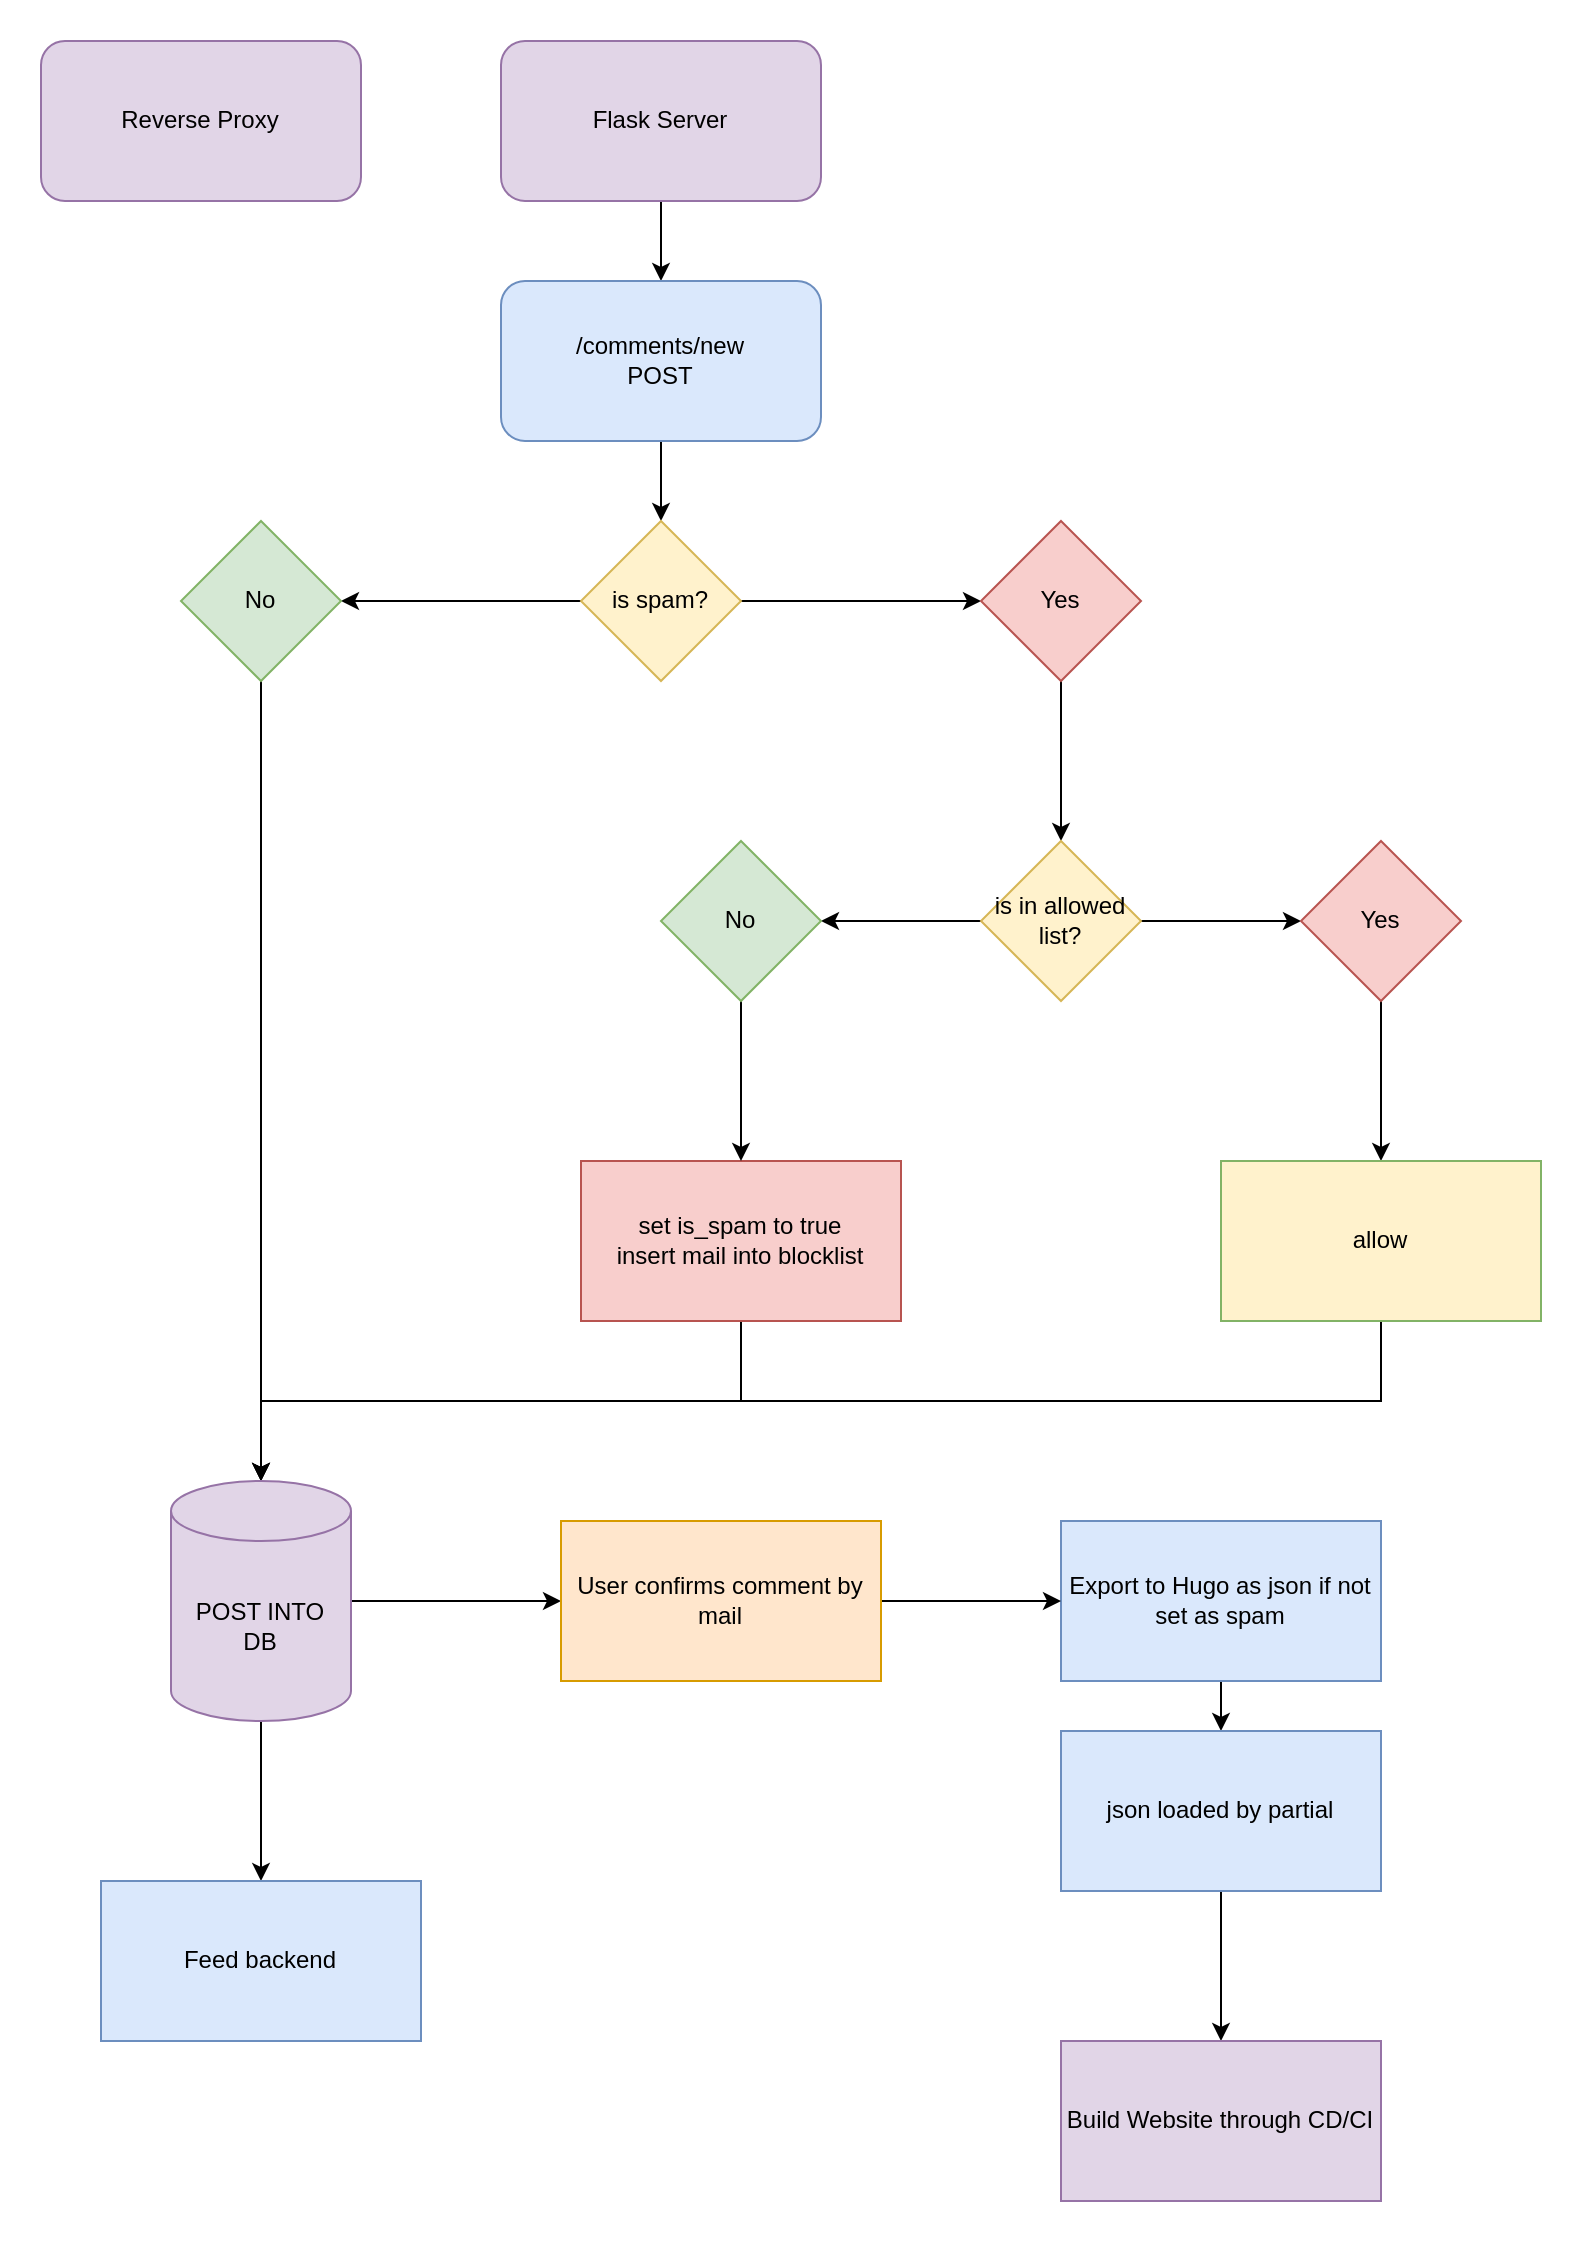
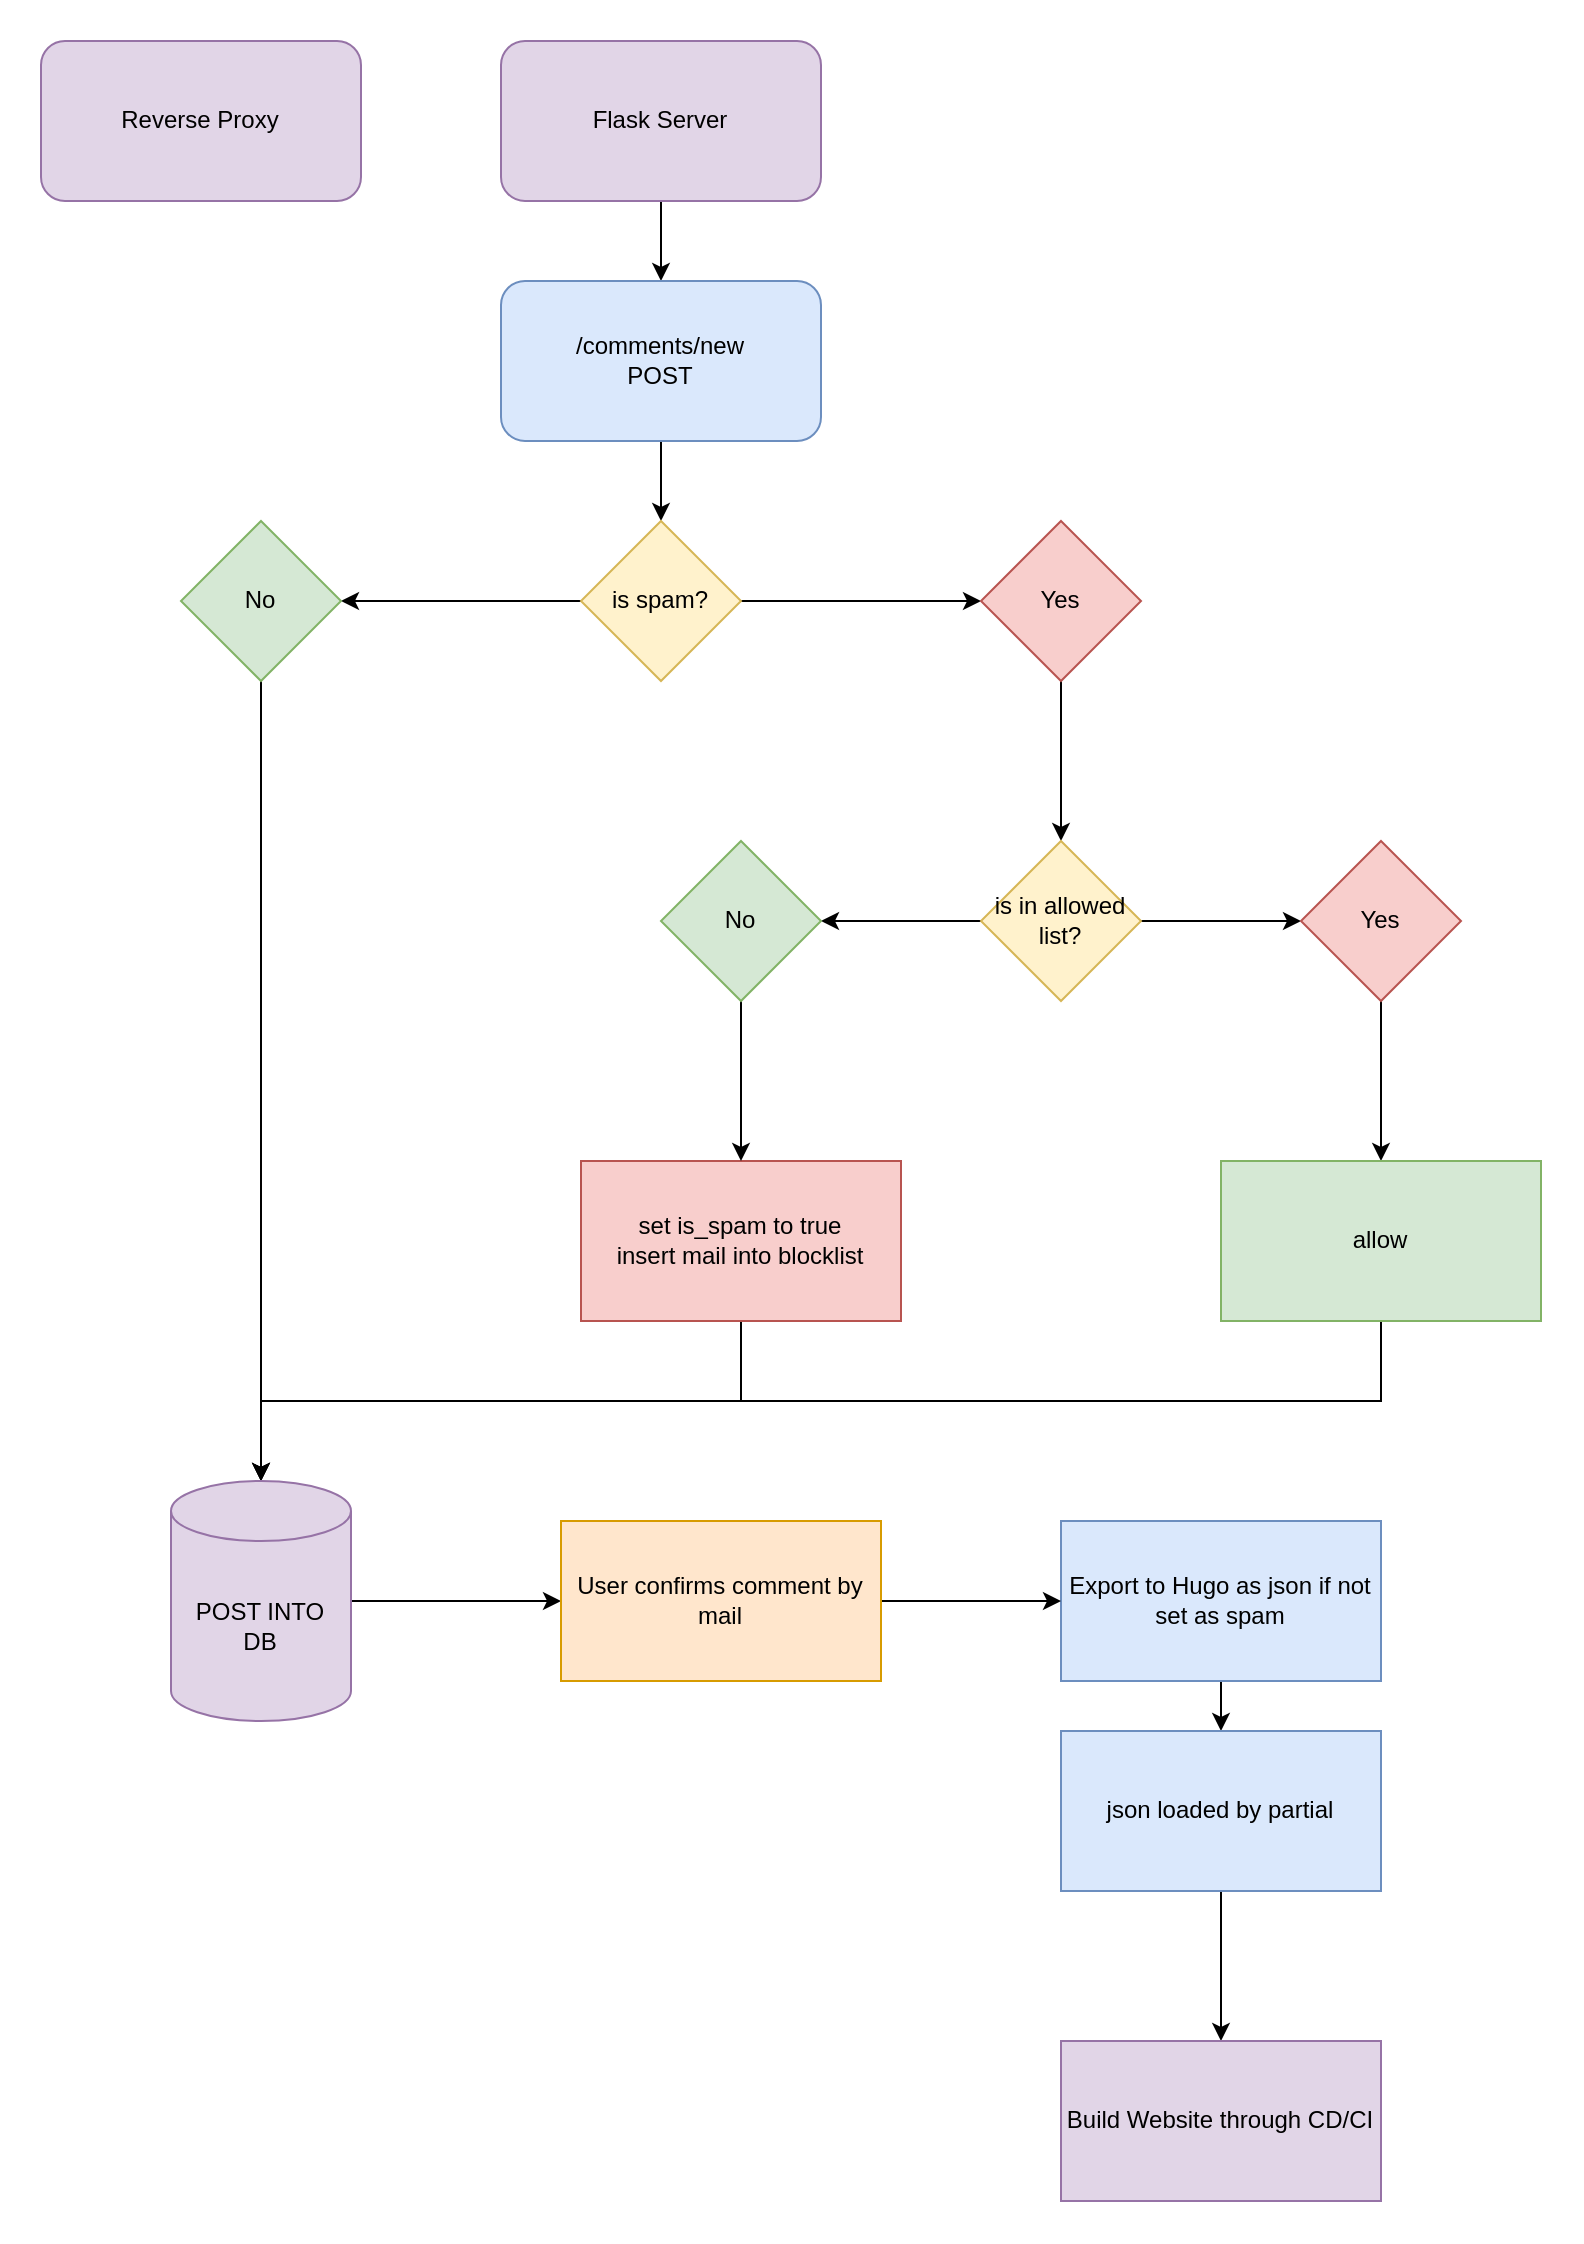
(1381, 1241) -> (1381, 1241)
(261, 1794) -> none
(261, 1961) -> none
